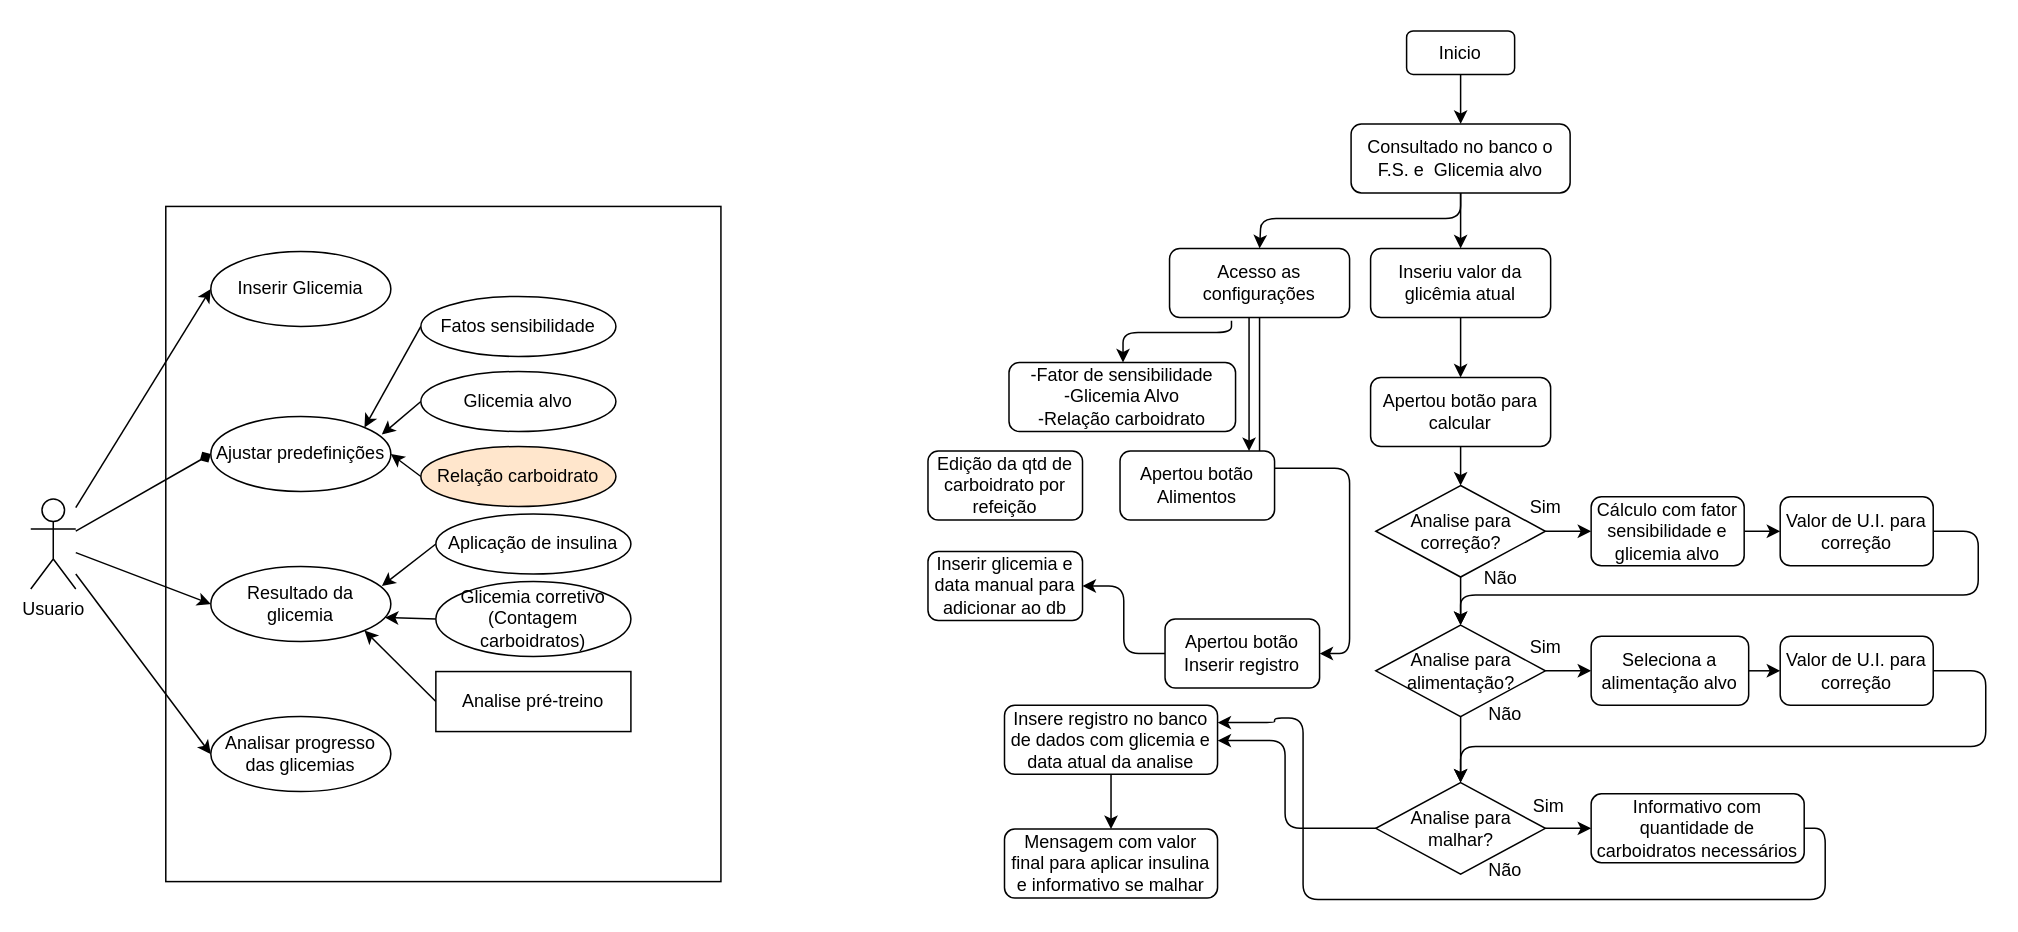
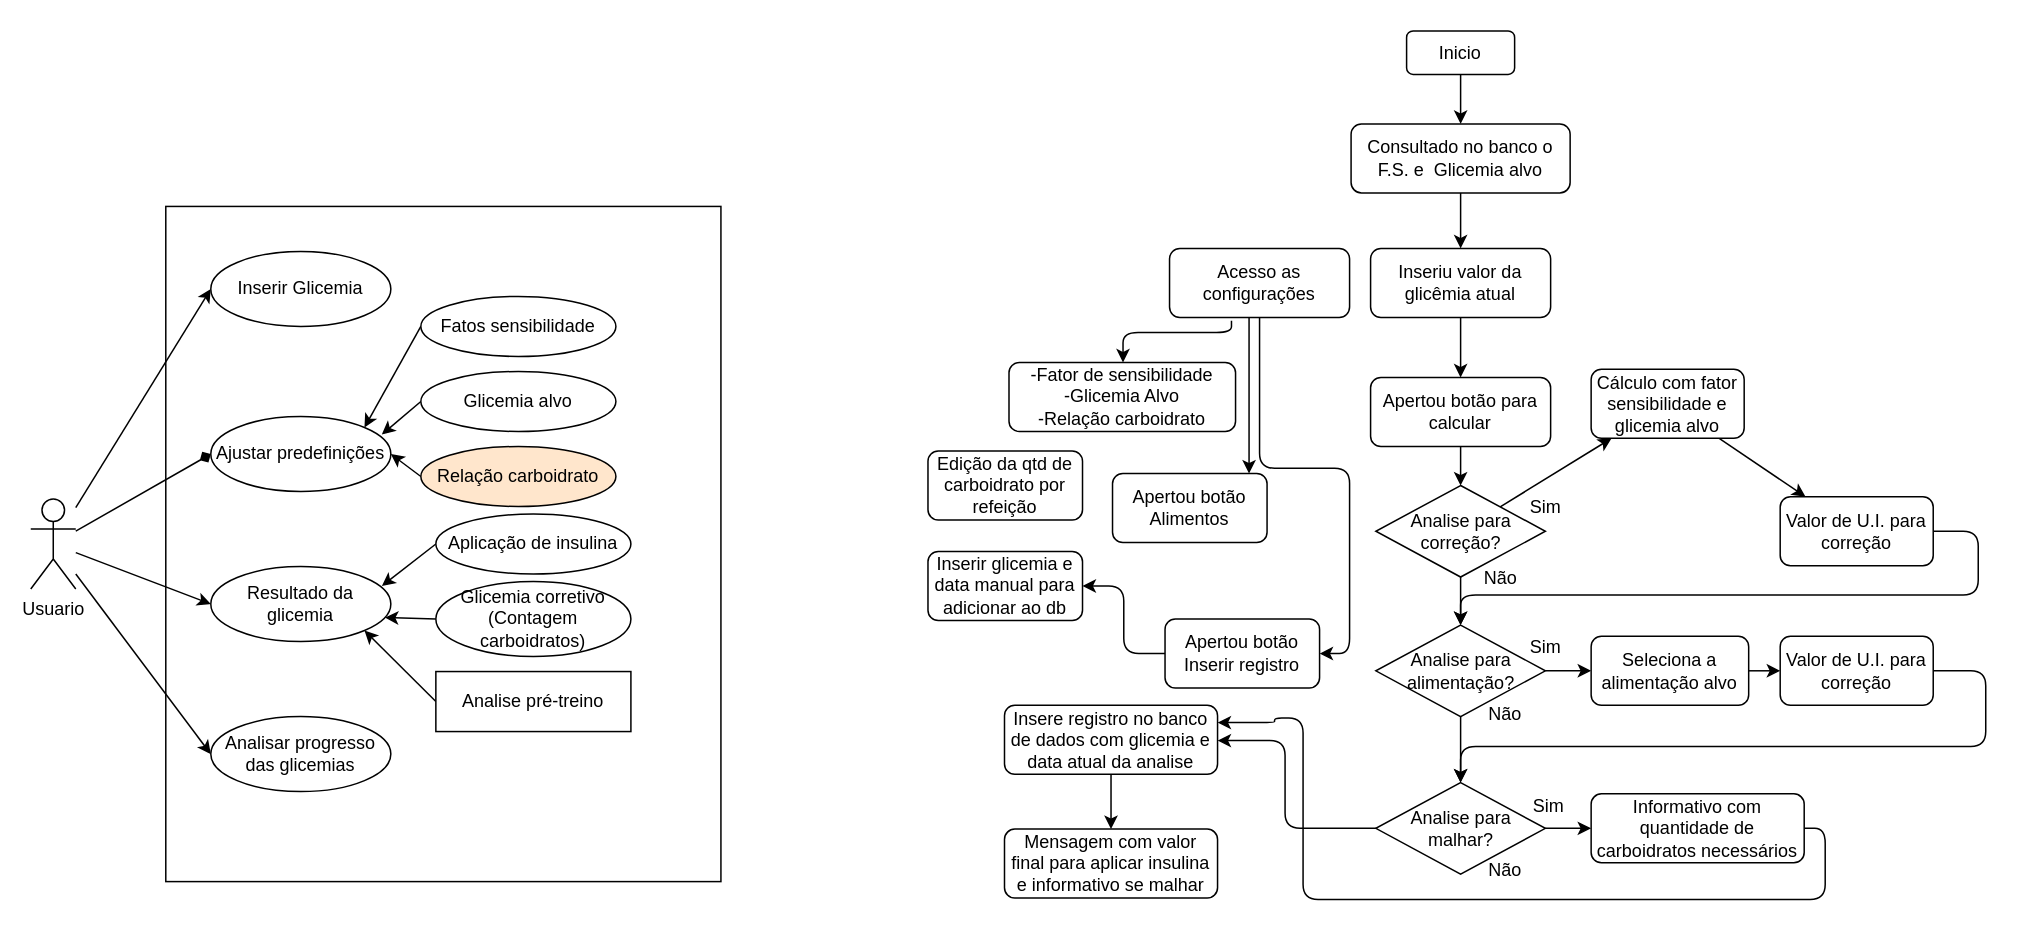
(1354, 218) -> none
(1197, 485) -> (1190, 508)
(1667, 531) -> (1667, 404)
